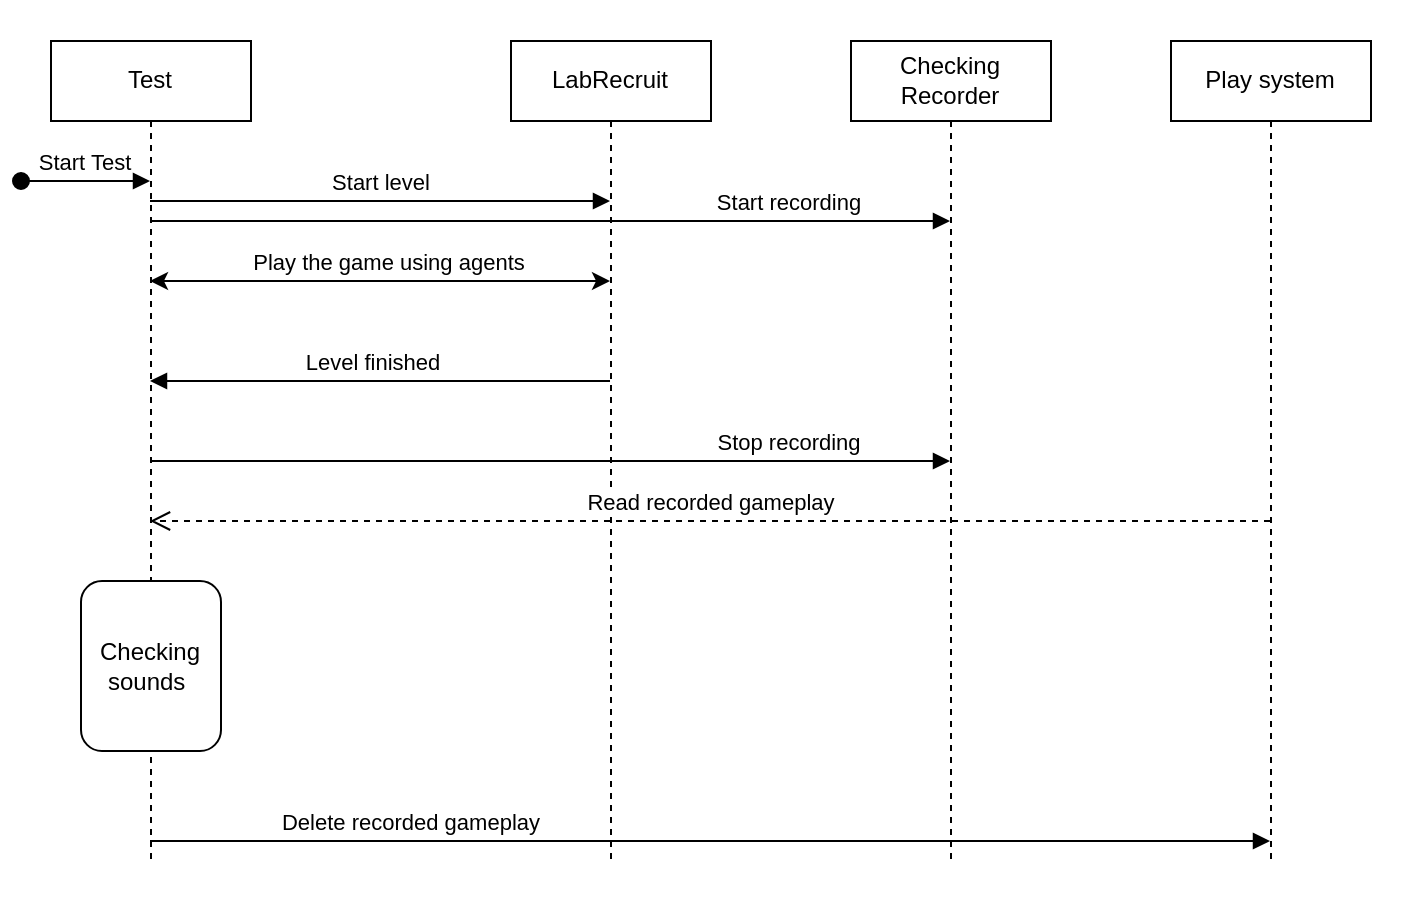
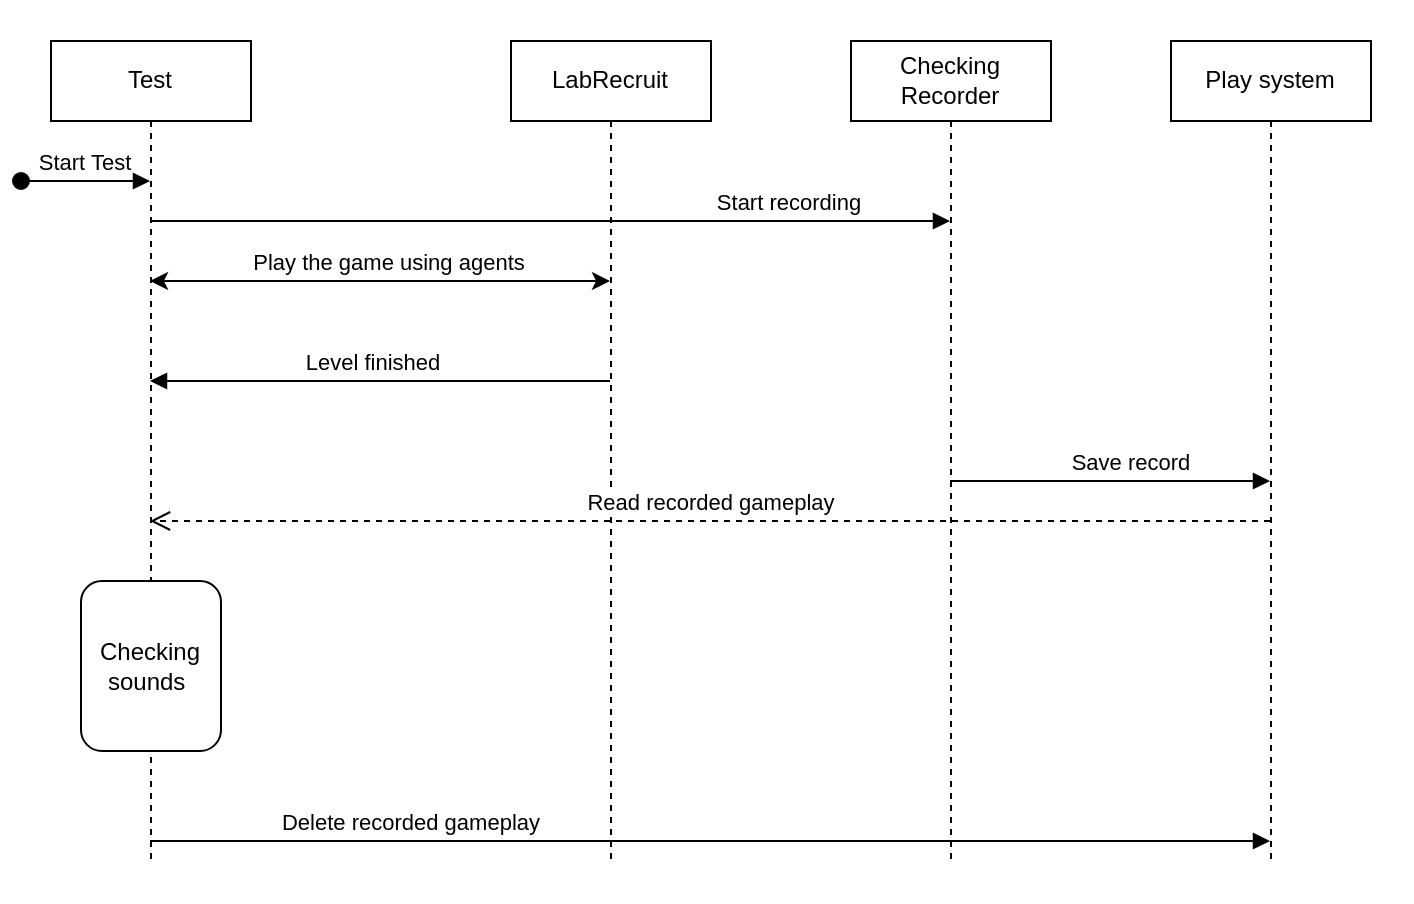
(374, 201) -> none
(544, 461) -> none
none -> (1104, 481)
